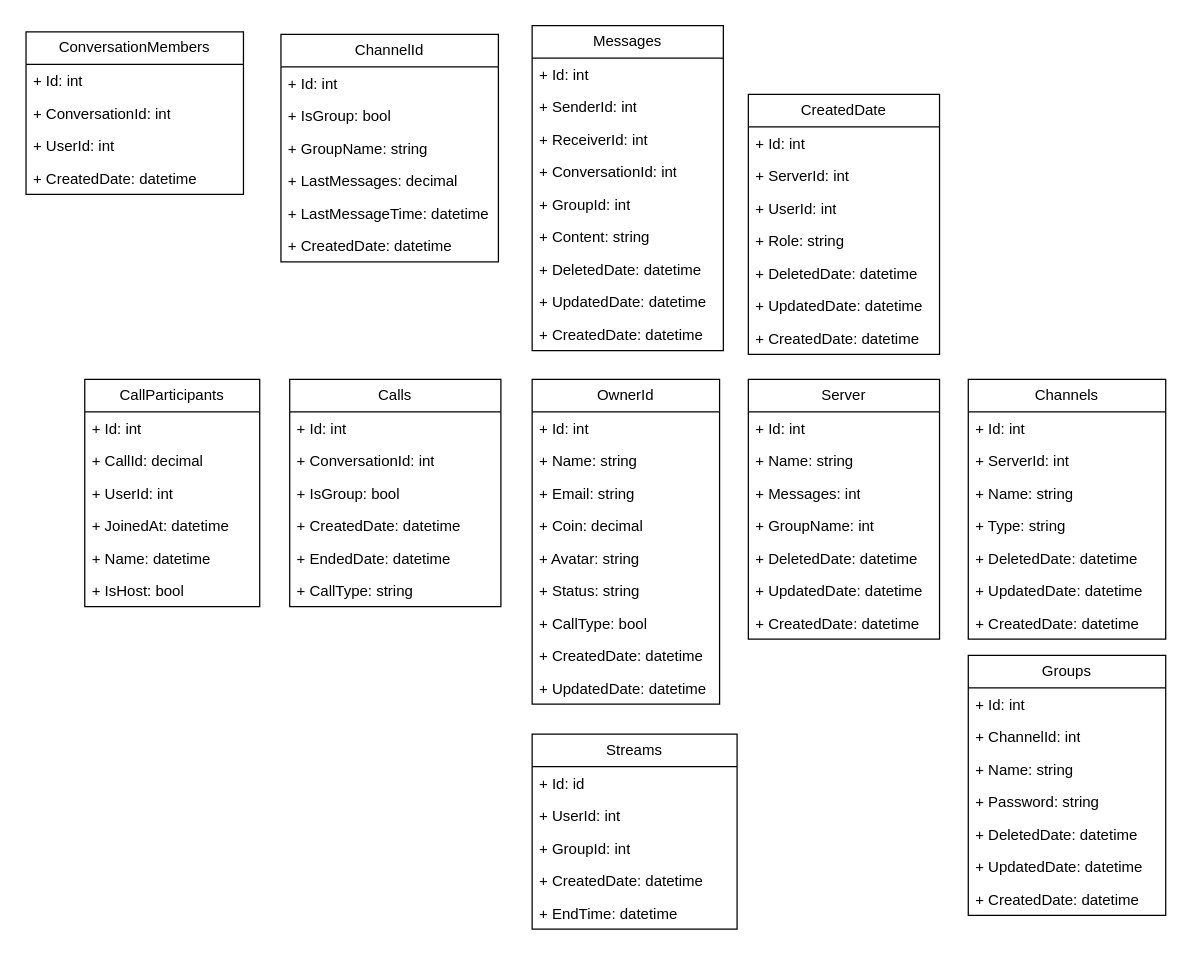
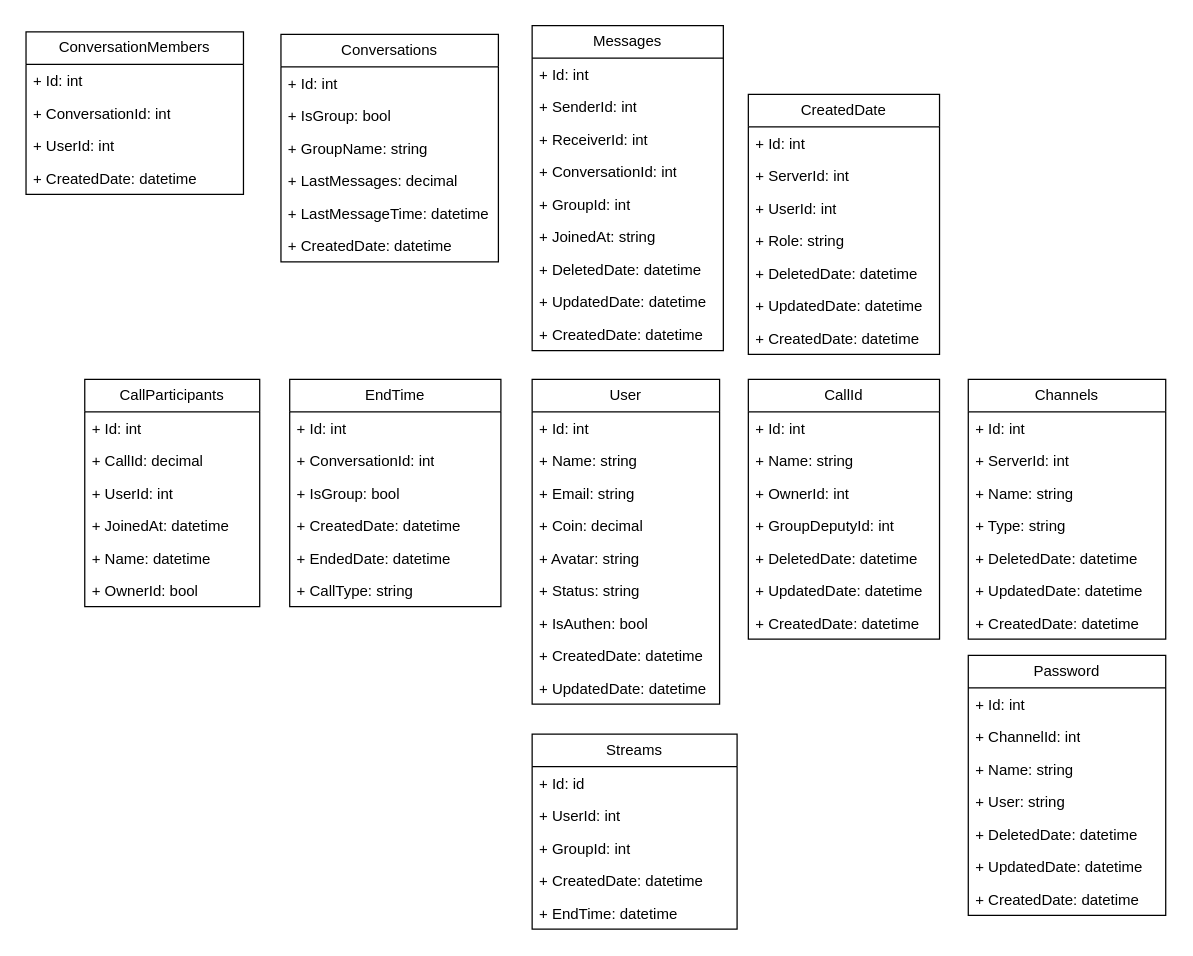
(389, 51) -> (389, 51)
(603, 238) -> (605, 238)
(395, 396) -> (395, 396)
(626, 396) -> (626, 396)
(844, 396) -> (844, 396)
(811, 495) -> (807, 495)
(815, 527) -> (832, 527)
(143, 592) -> (147, 592)
(595, 625) -> (599, 625)
(1067, 672) -> (1067, 672)
(1043, 803) -> (1027, 803)
